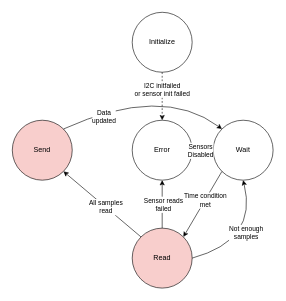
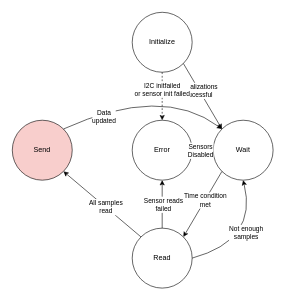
none -> (202, 95)
(162, 258) -> (162, 258)
